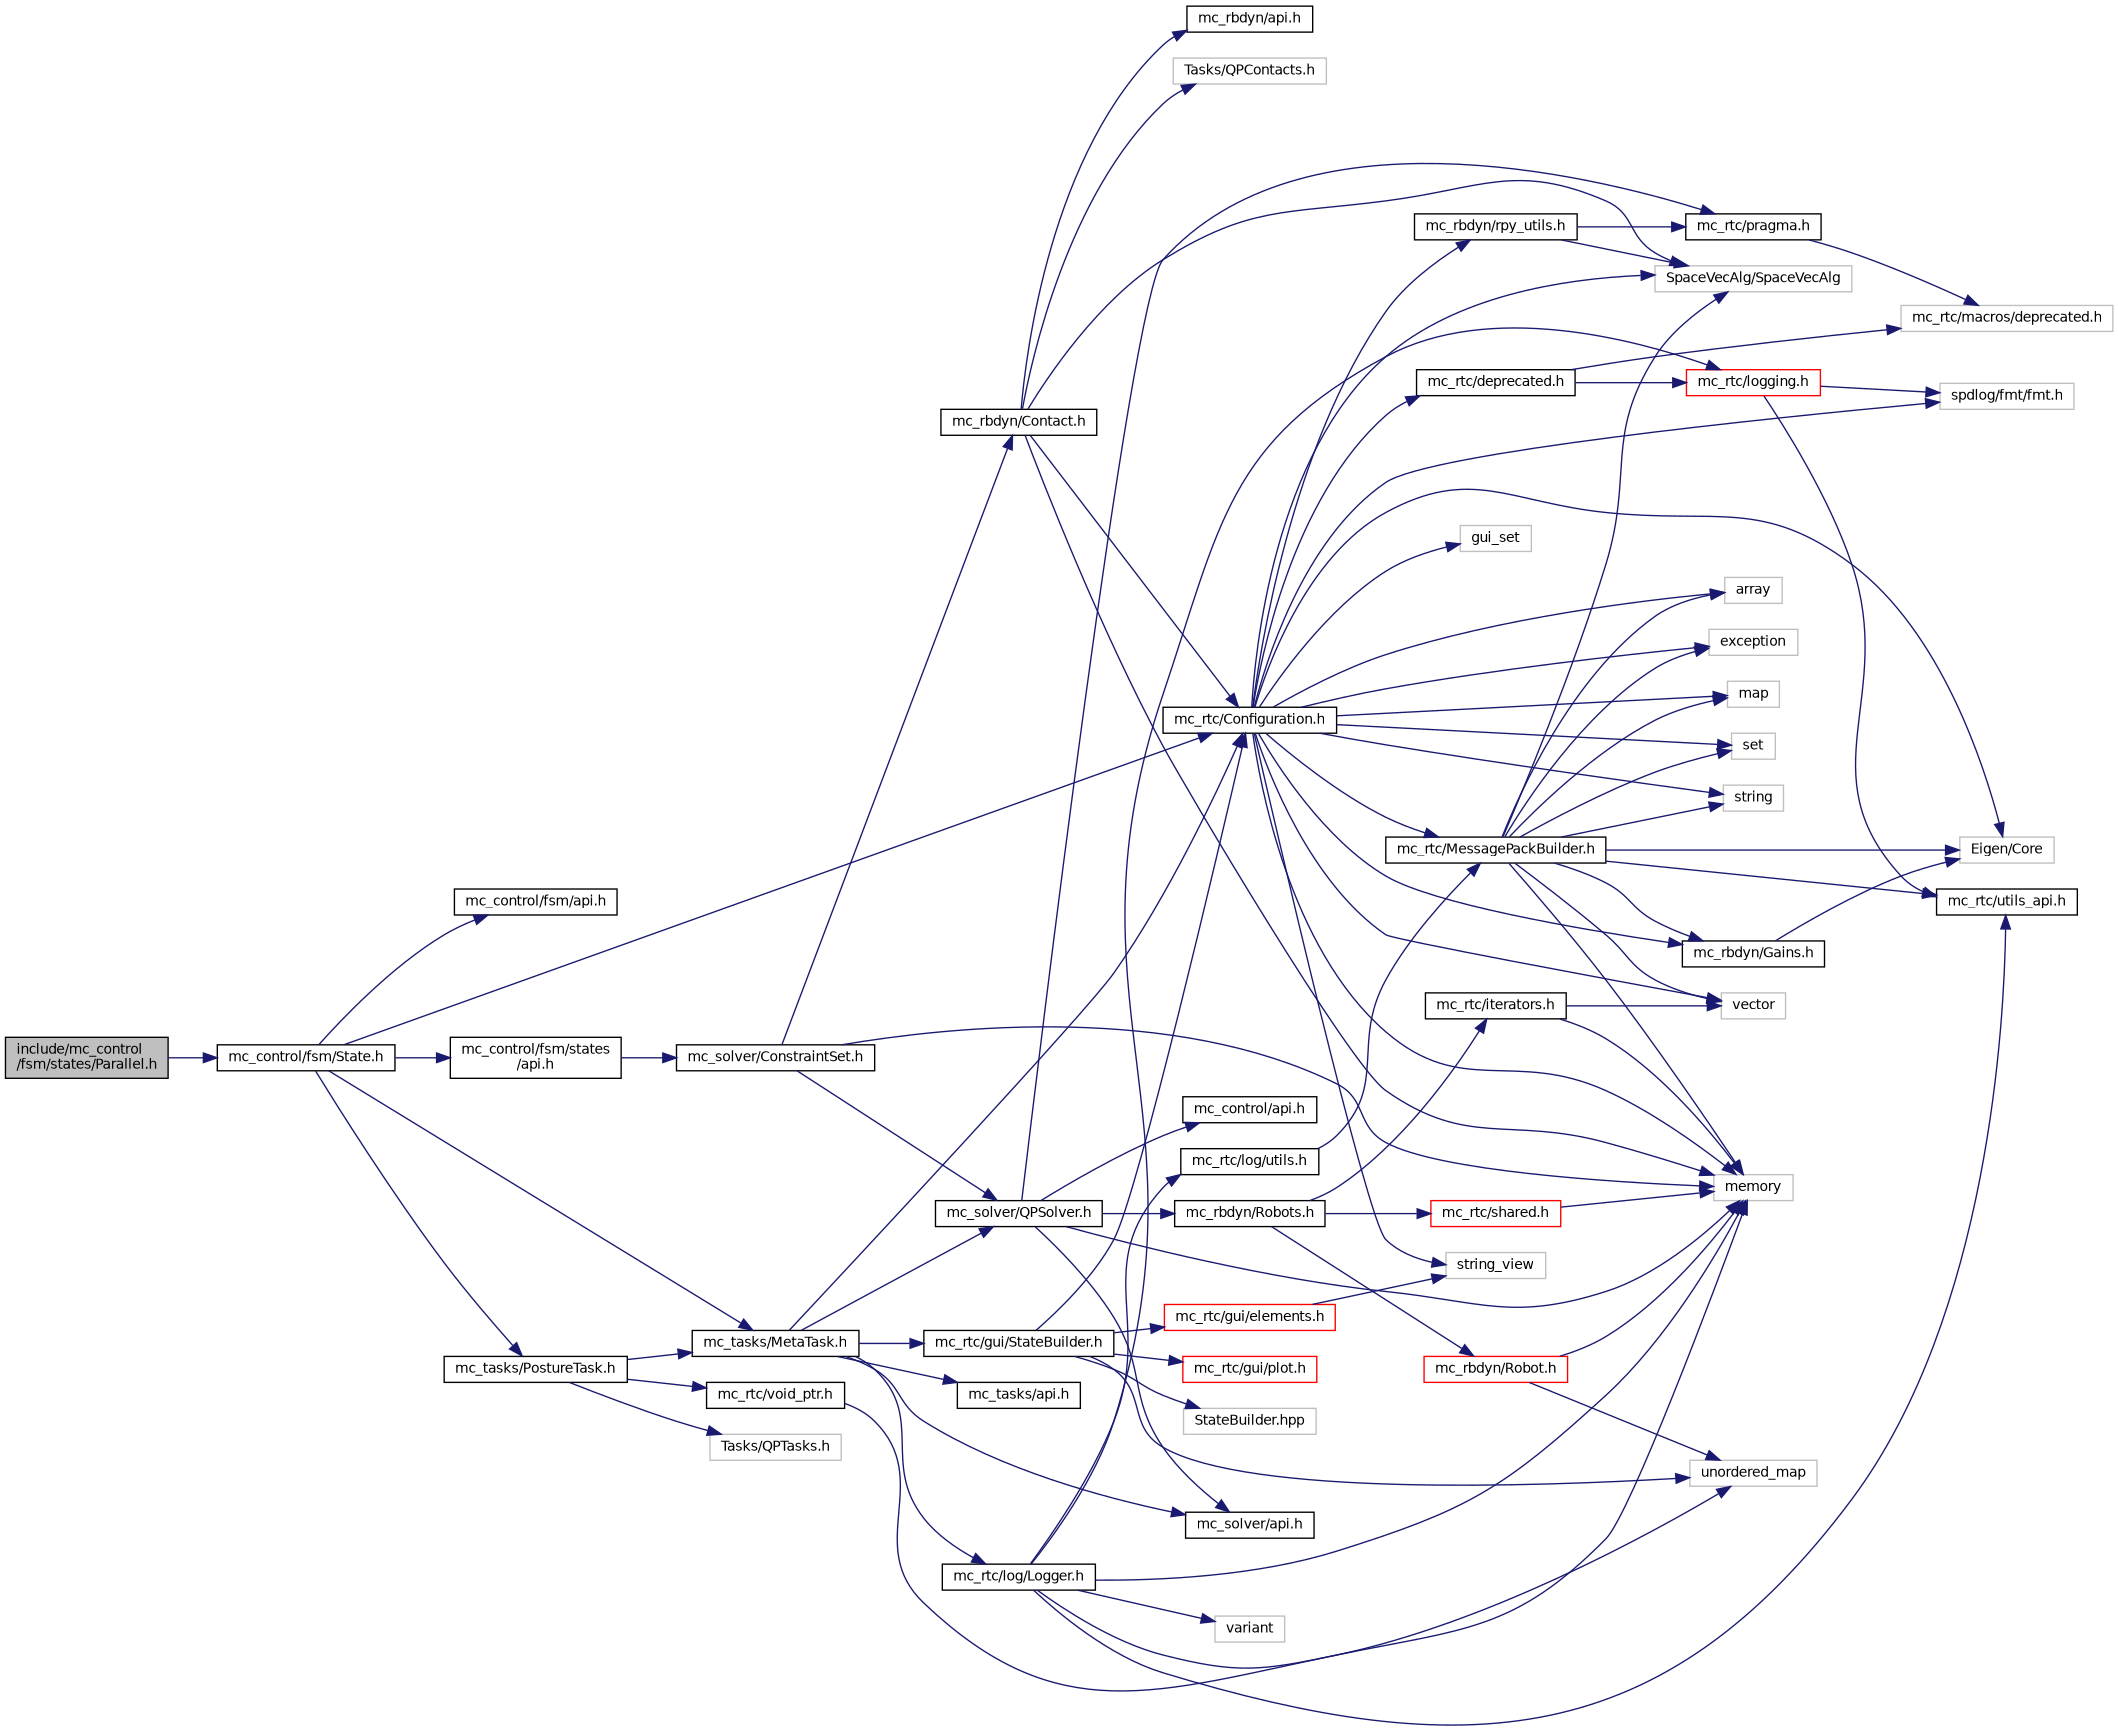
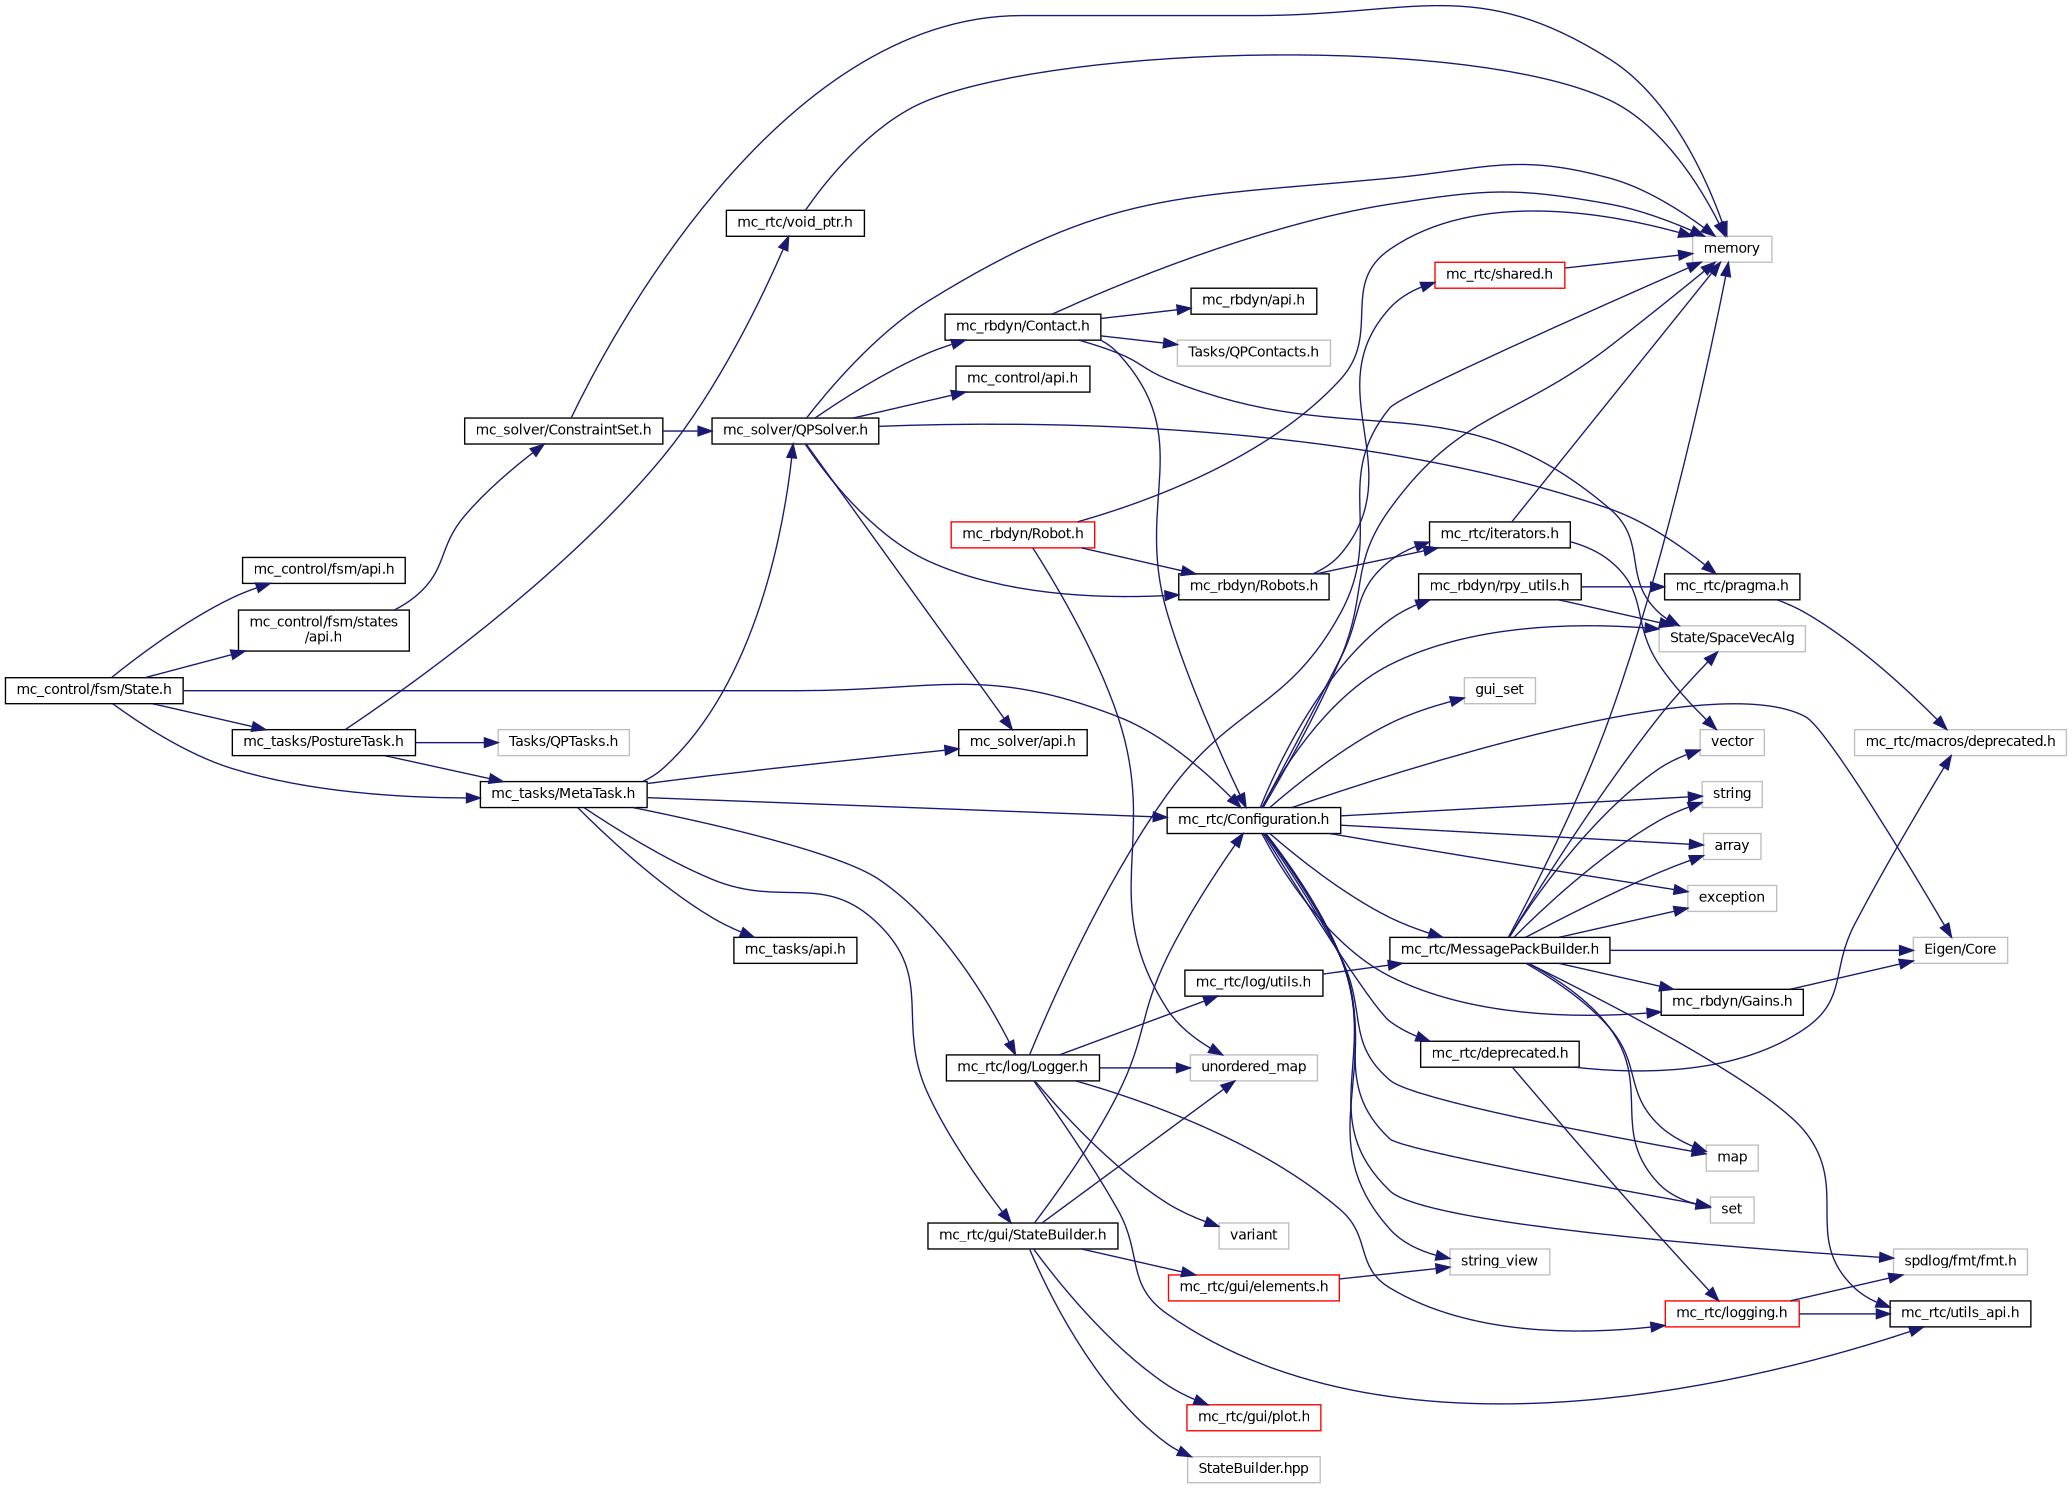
(1753, 279) -> (1732, 639)
(895, 747) -> (881, 377)
(1427, 944) -> (1334, 670)
(87, 1058) -> none
(1352, 1278) -> (1132, 559)
